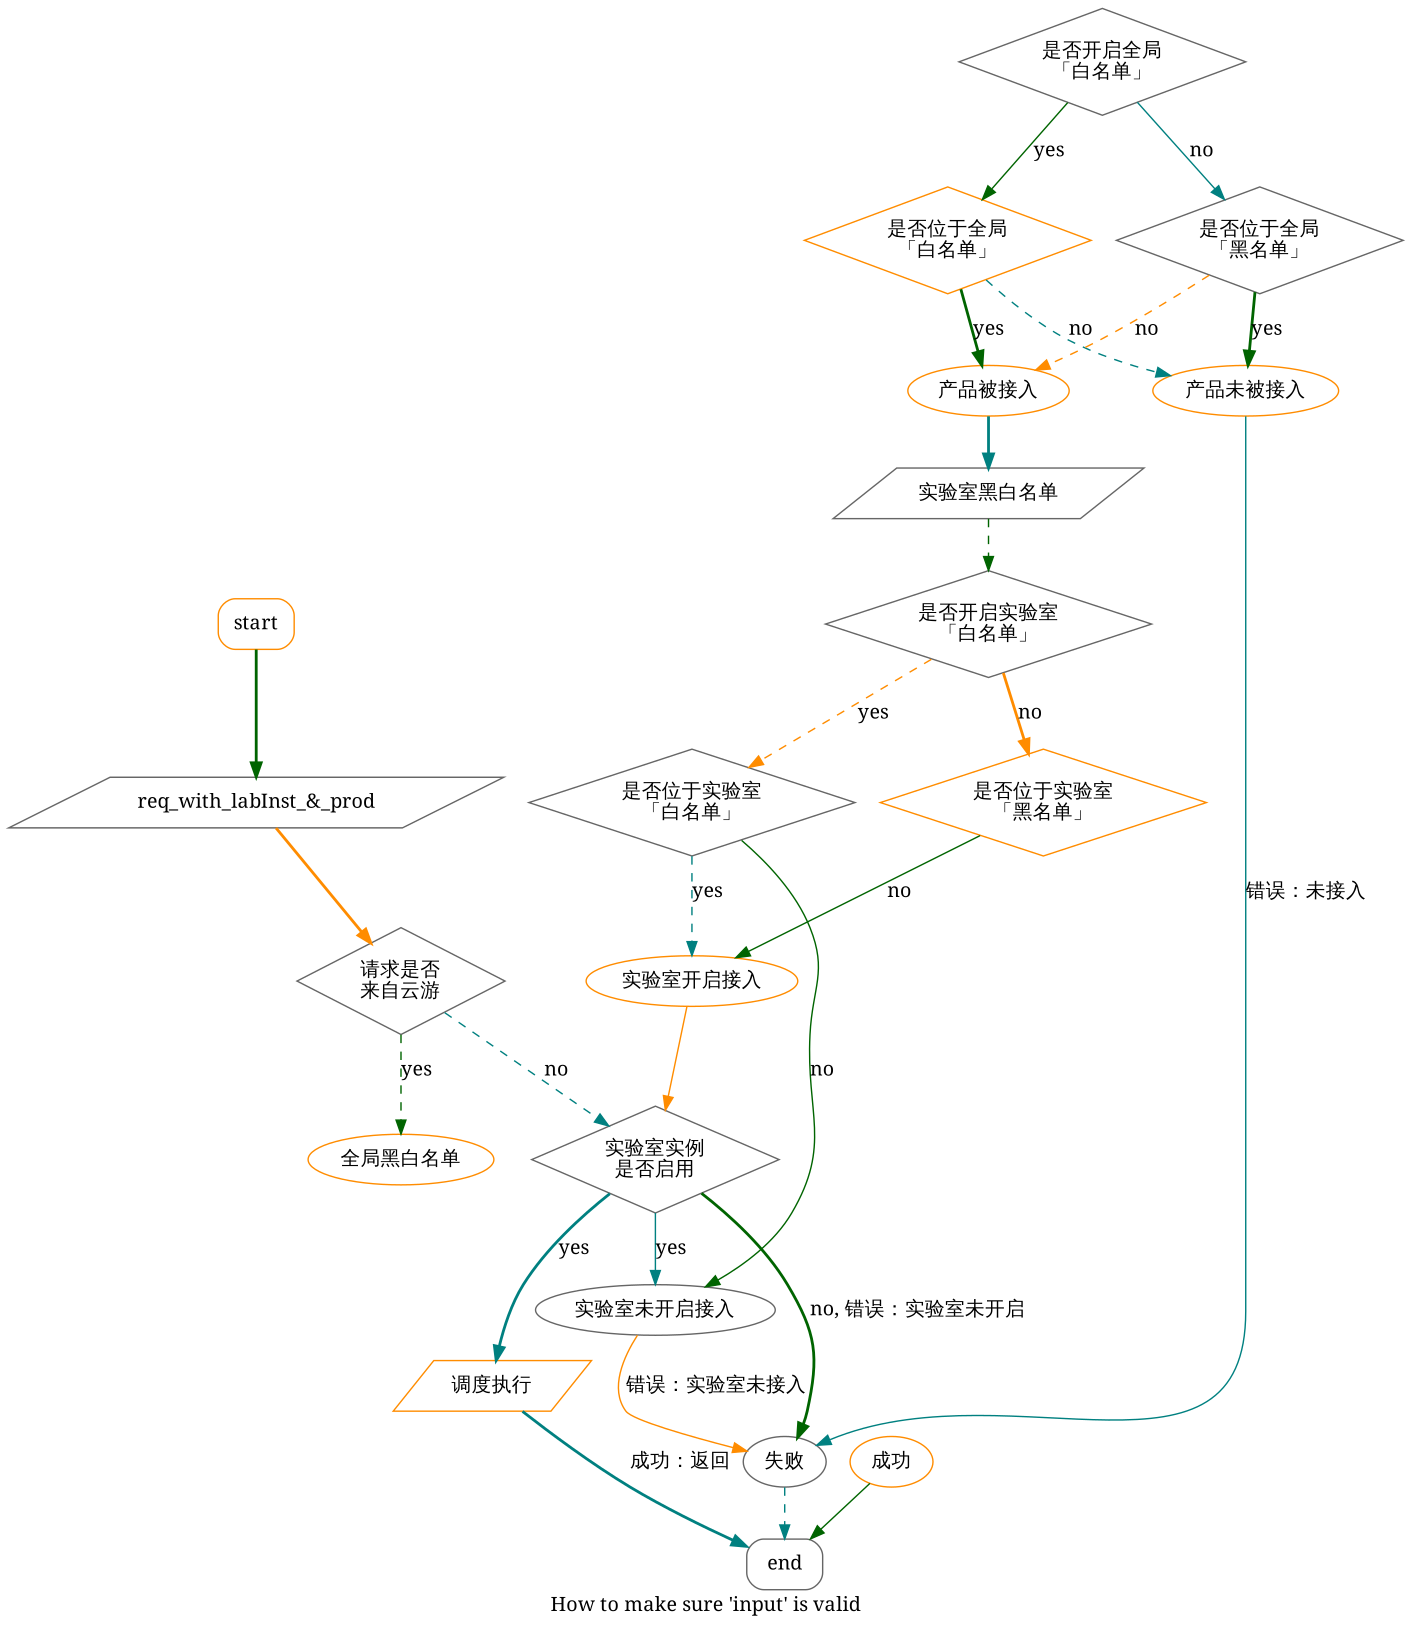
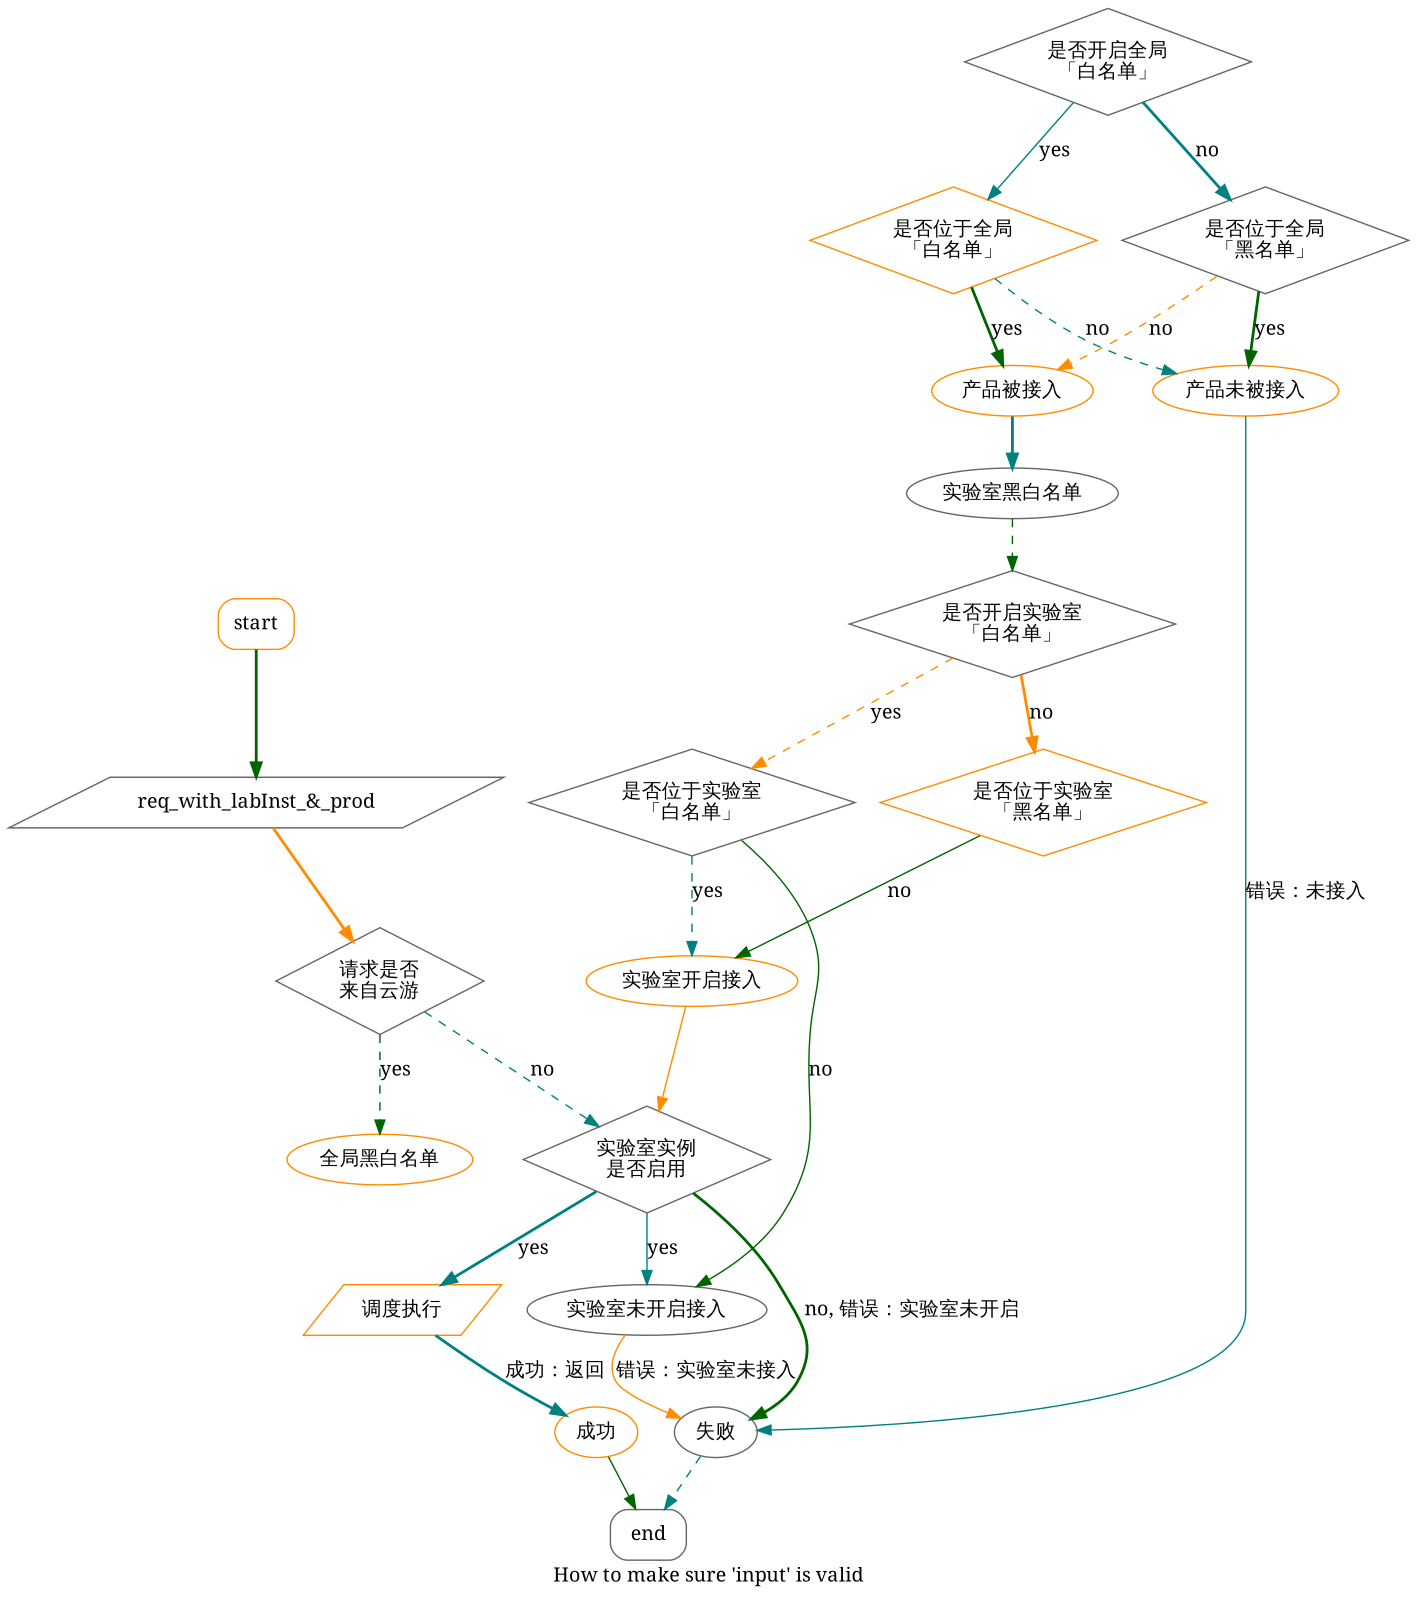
(1030, 146) -> (1035, 146)
(1176, 146) -> (1182, 146)
(989, 493) -> (1012, 493)
(624, 1483) -> (493, 1374)
